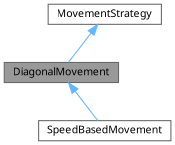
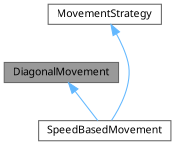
(80, 48) -> (129, 78)
